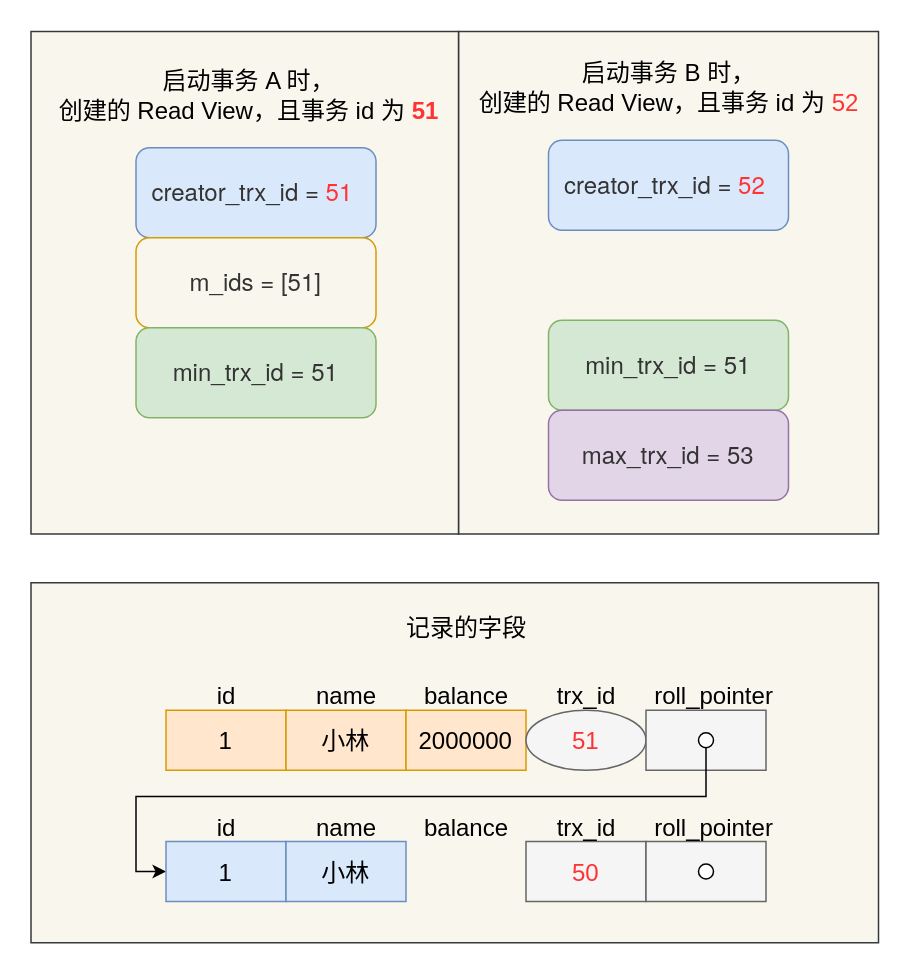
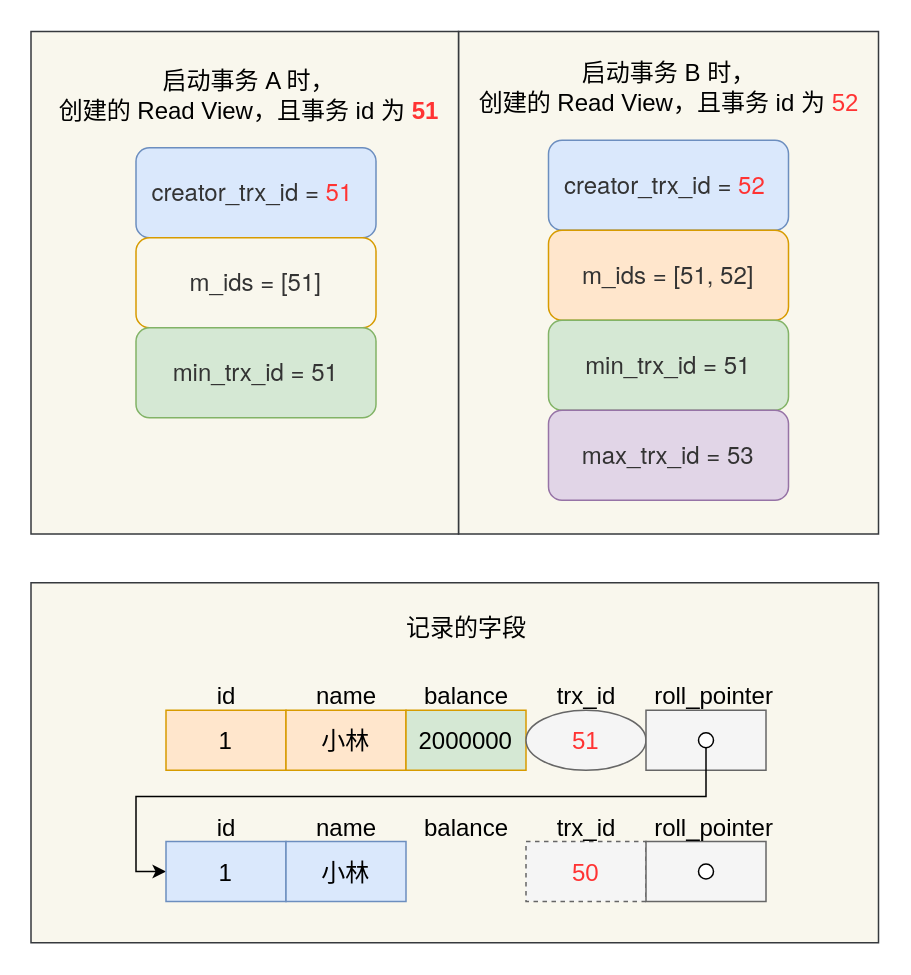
none -> (668, 275)
(466, 740) -> (466, 740)
(586, 872) -> (586, 872)
